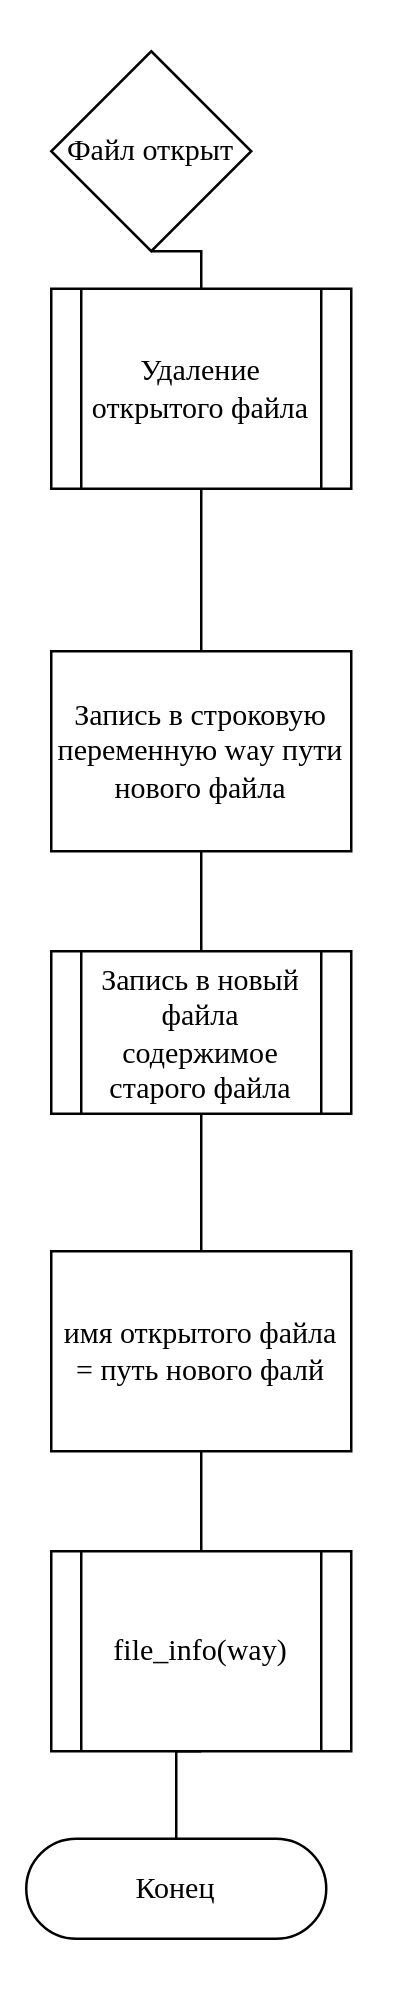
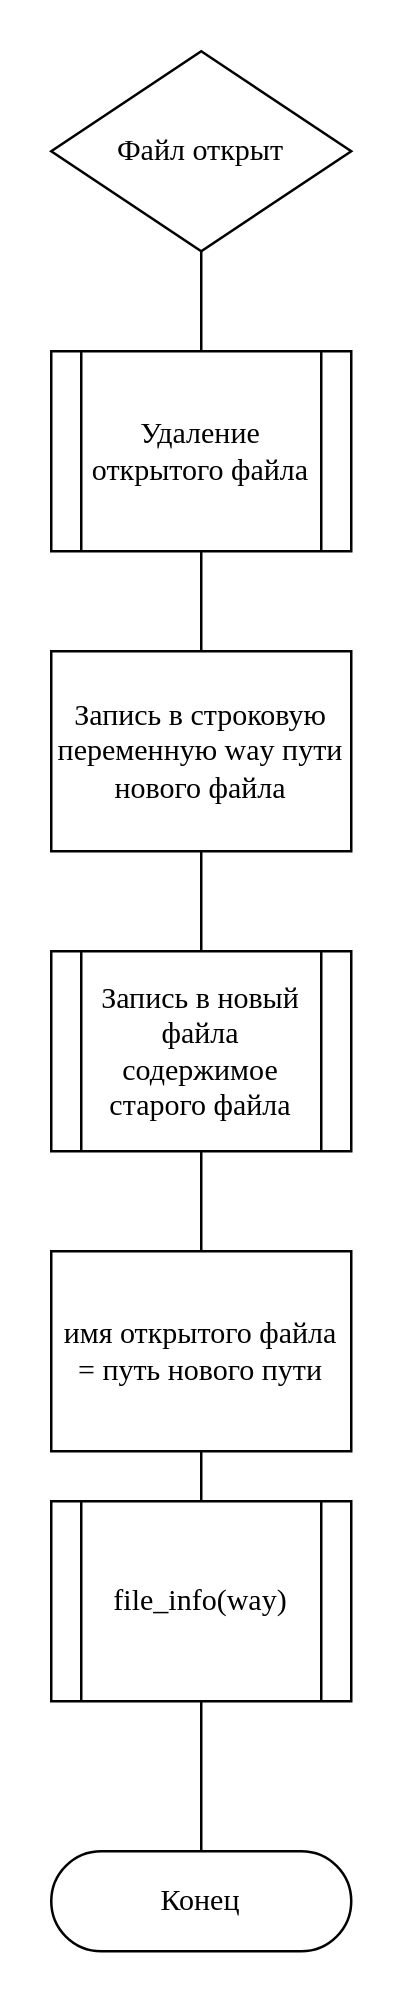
(151, 151) -> (201, 151)
(201, 389) -> (201, 451)
(201, 1033) -> (201, 1051)
(201, 1351) -> (201, 1351)
(201, 1651) -> (201, 1601)
(176, 1889) -> (201, 1901)
